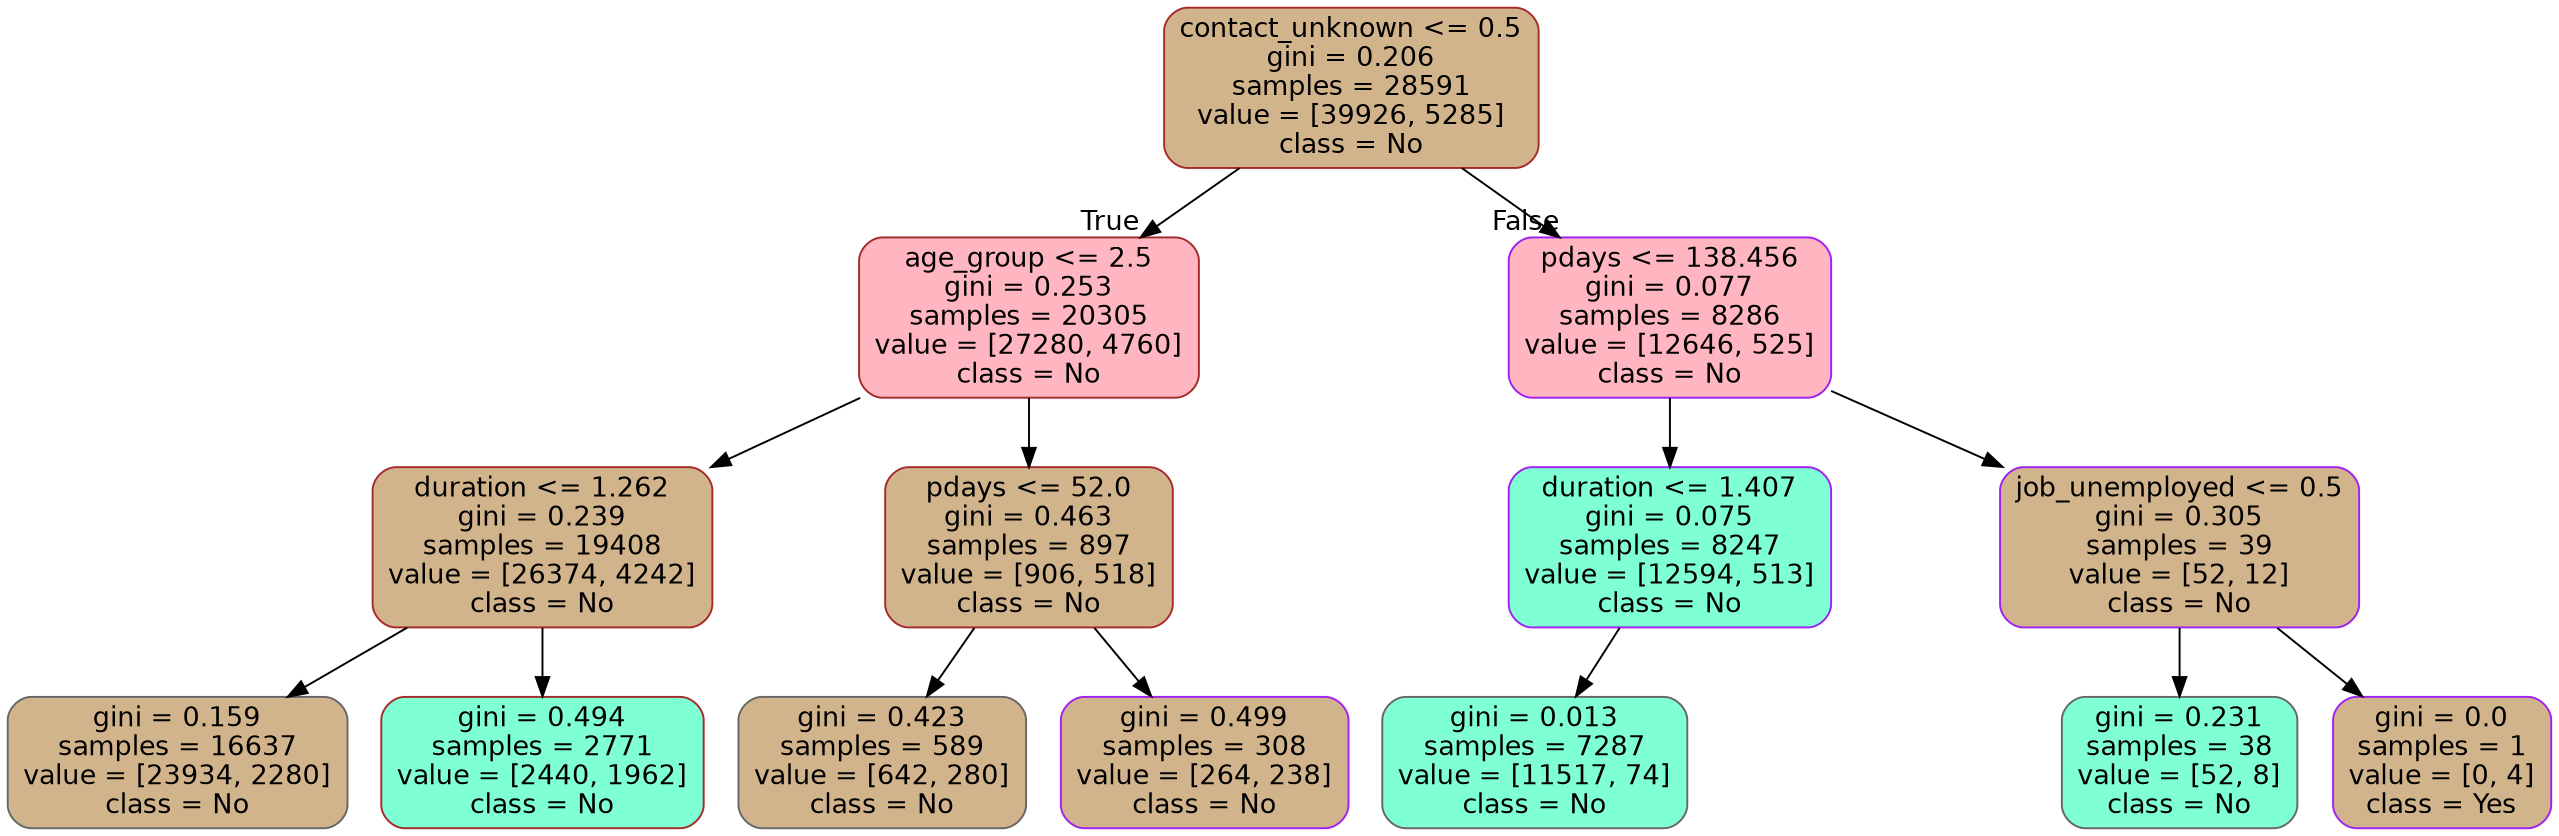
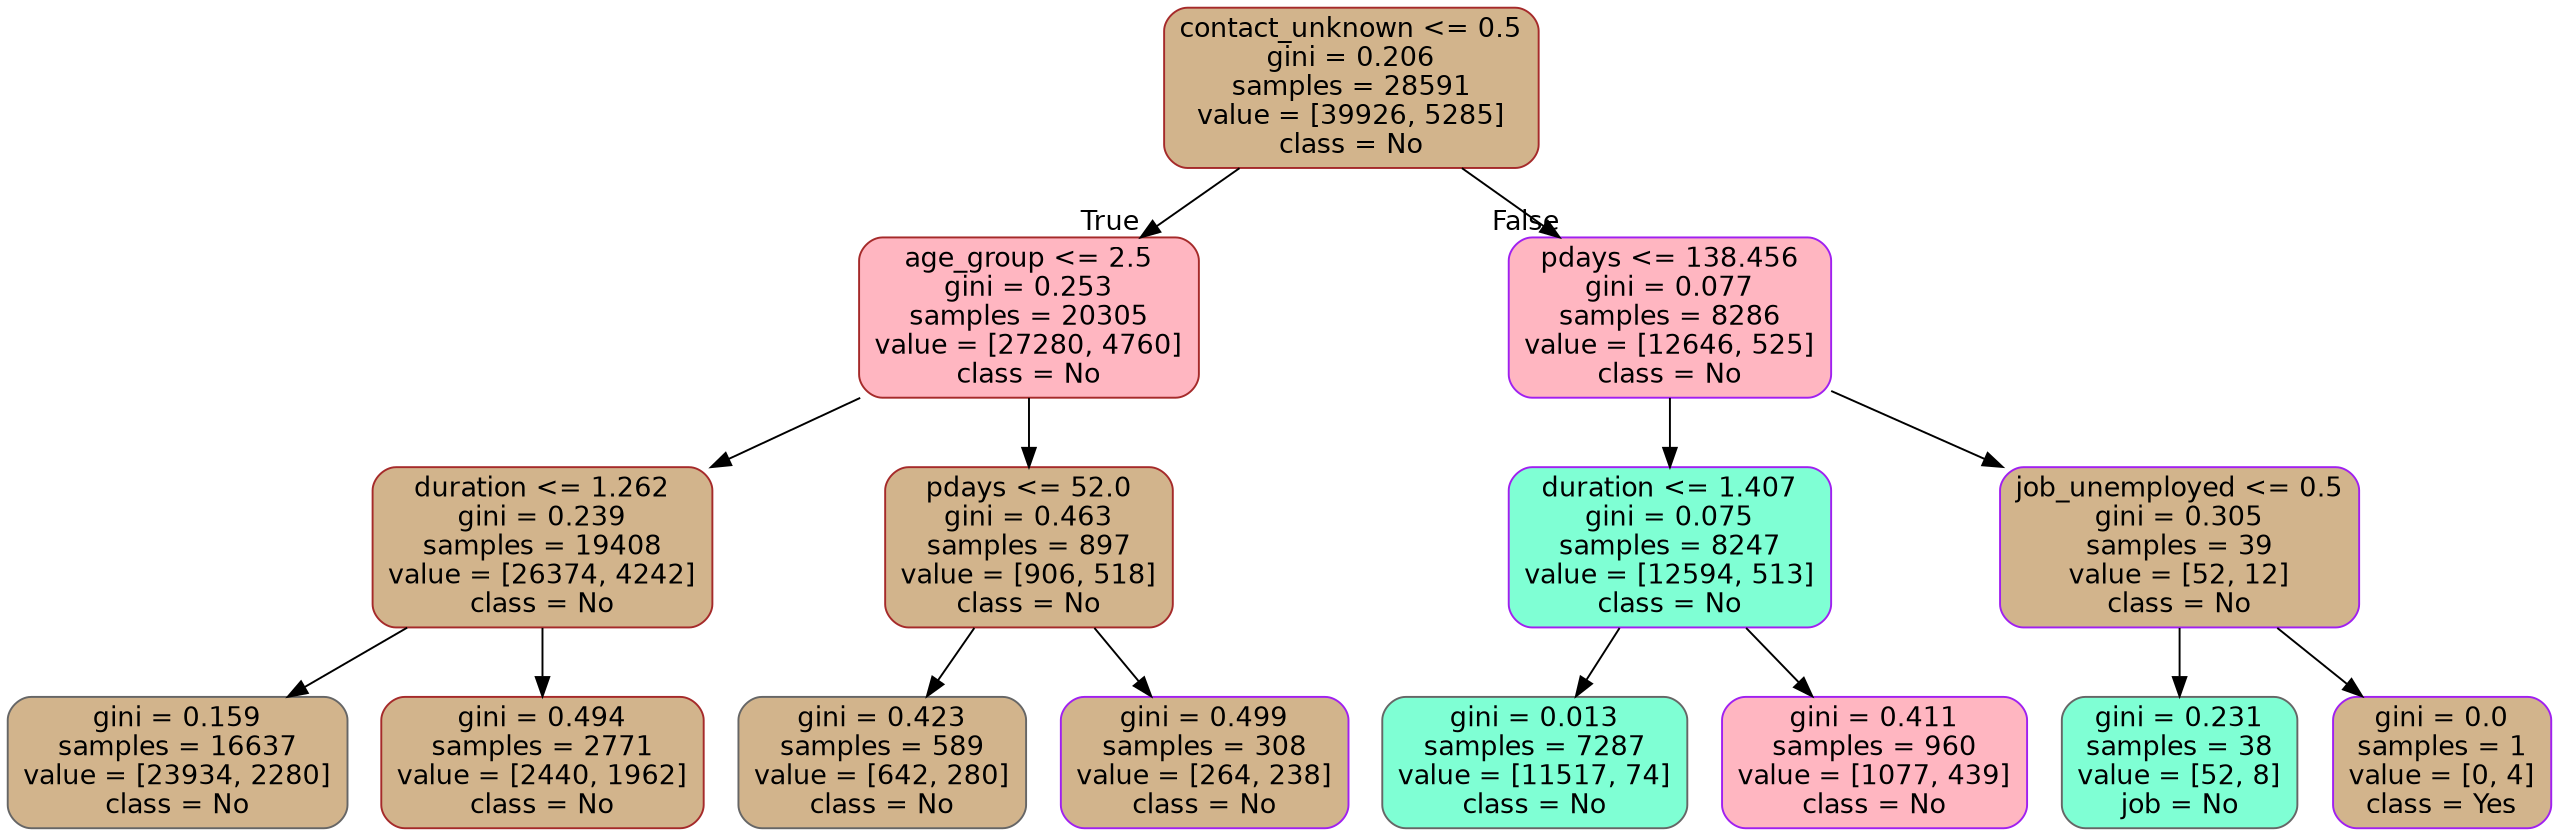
(542, 763) -> (542, 763)
none -> (1875, 763)
(2180, 763) -> (2180, 763)
